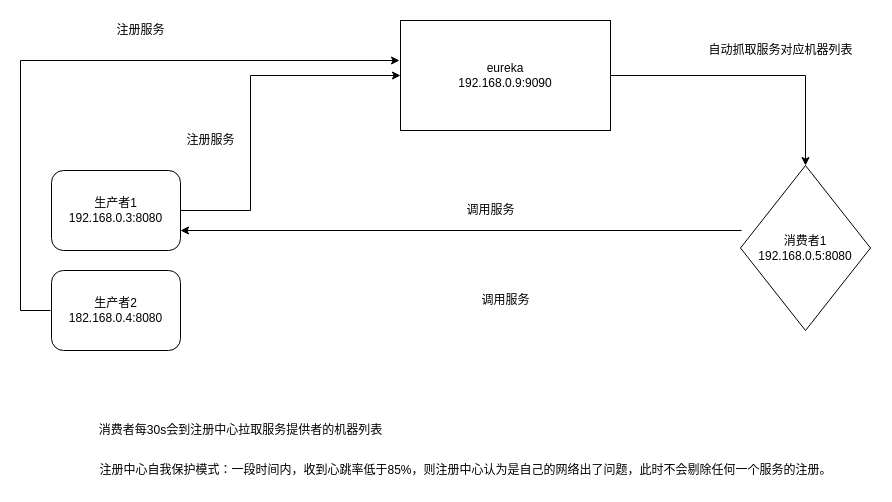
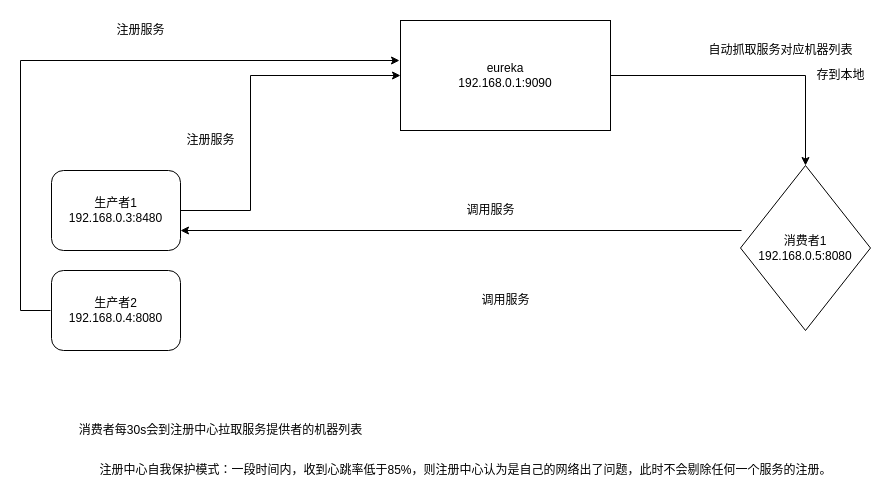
(506, 76) -> (506, 76)
none -> (841, 76)
(116, 211) -> (116, 211)
(116, 311) -> (116, 311)
(241, 431) -> (221, 431)
